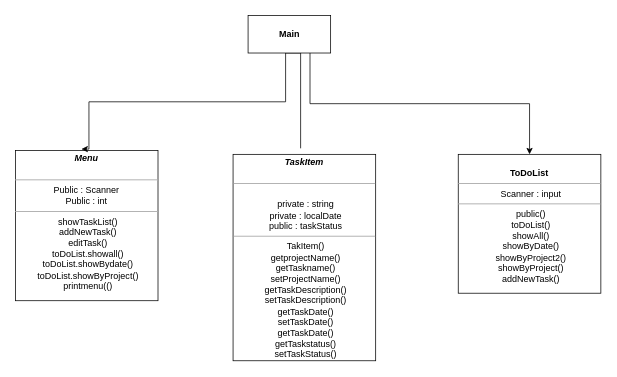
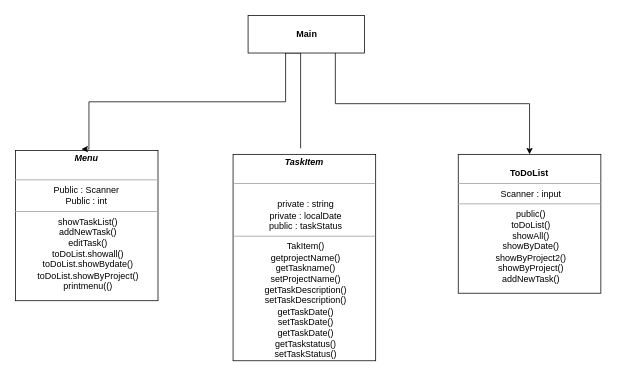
(289, 34) -> (306, 34)
